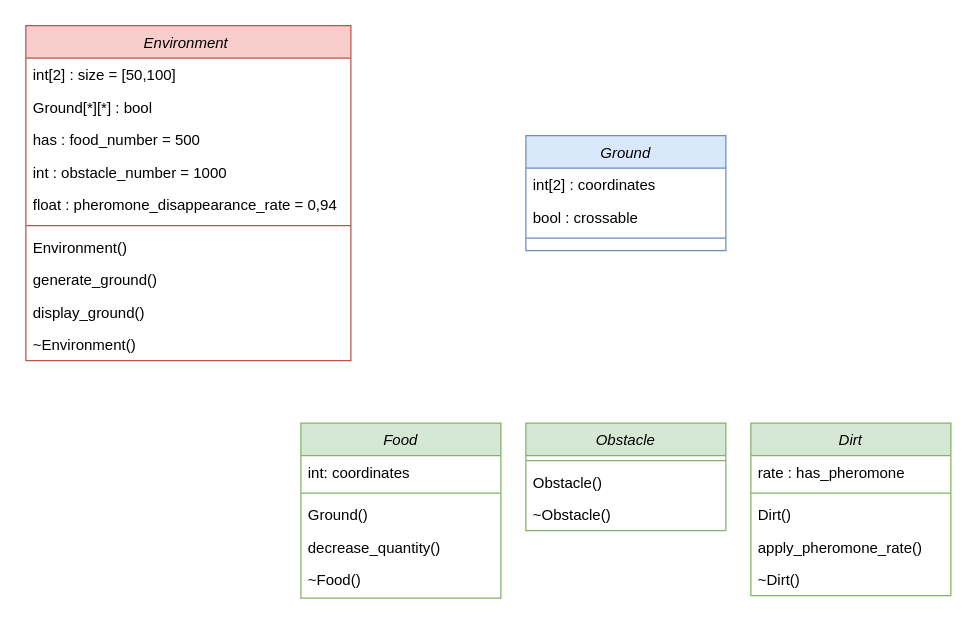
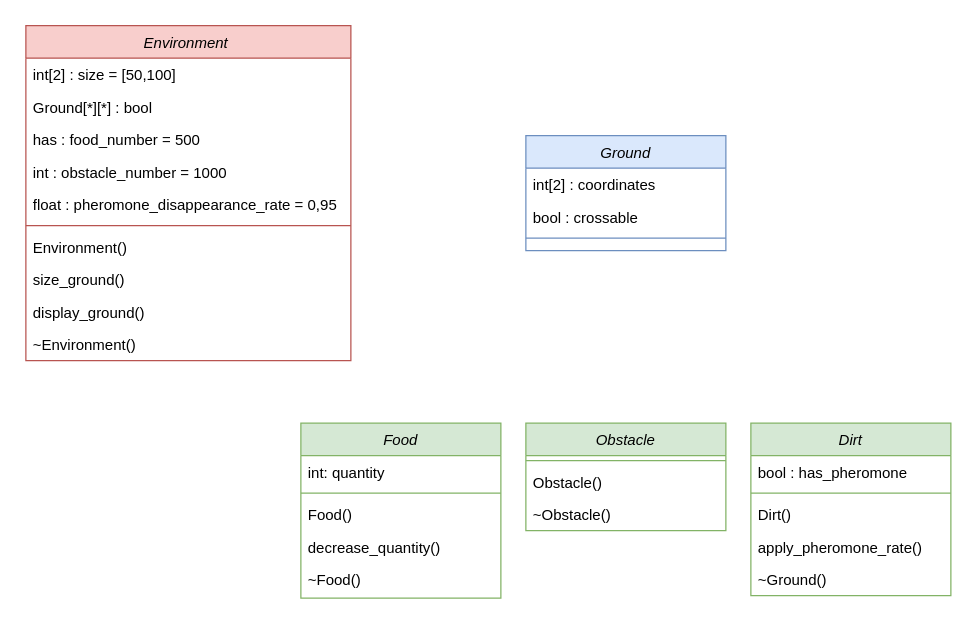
(198, 205) -> (198, 205)
(104, 280) -> (85, 280)
(367, 473) -> (354, 473)
(836, 473) -> (834, 473)
(341, 515) -> (333, 515)
(785, 580) -> (795, 580)
